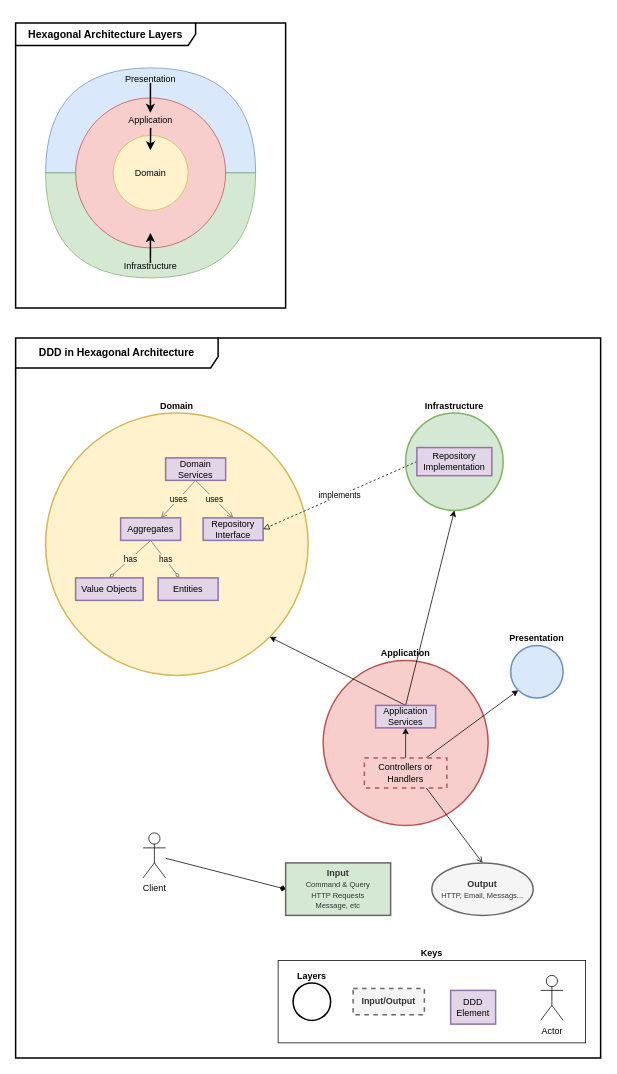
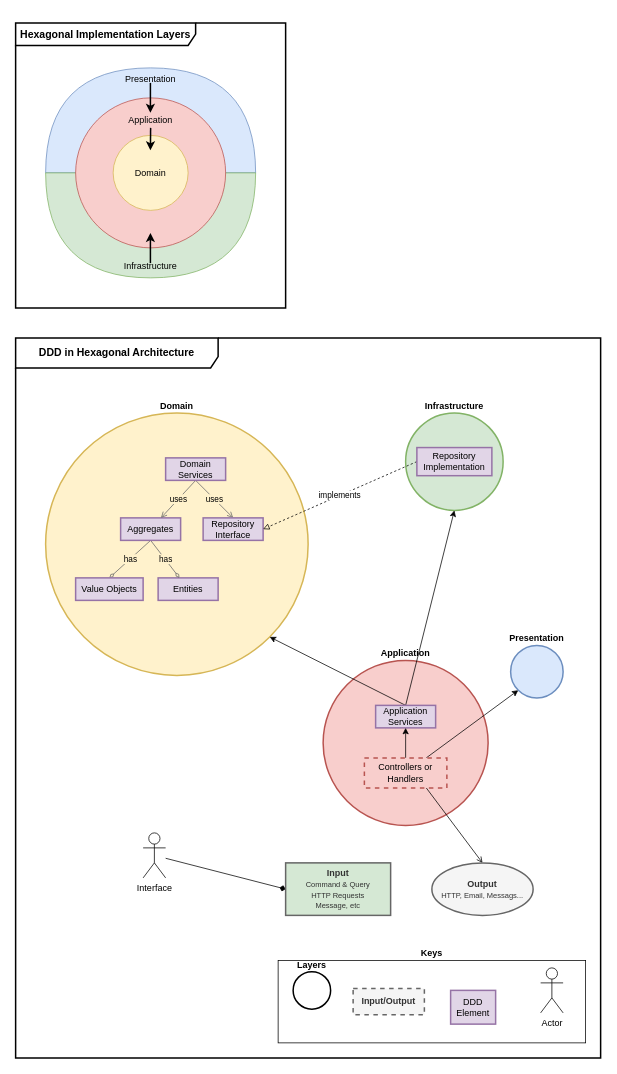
(105, 34) -> (105, 34)
(155, 889) -> (155, 889)
(552, 998) -> (552, 990)
(312, 1002) -> (312, 990)
